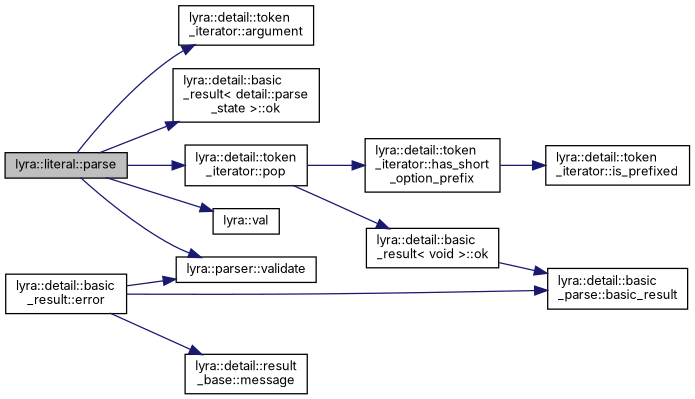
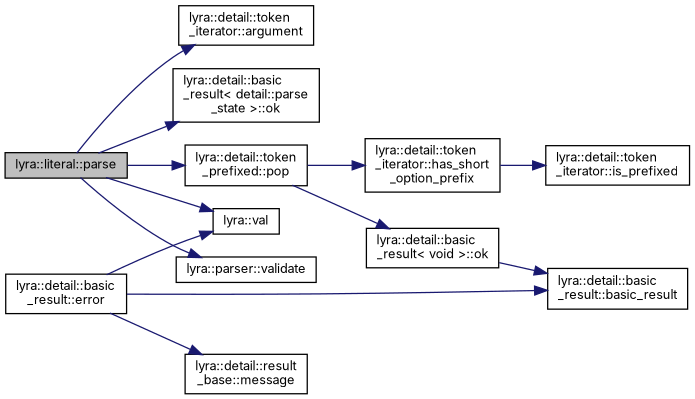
(246, 165) -> (246, 165)
(145, 283) -> (153, 254)
(618, 289) -> (618, 289)
